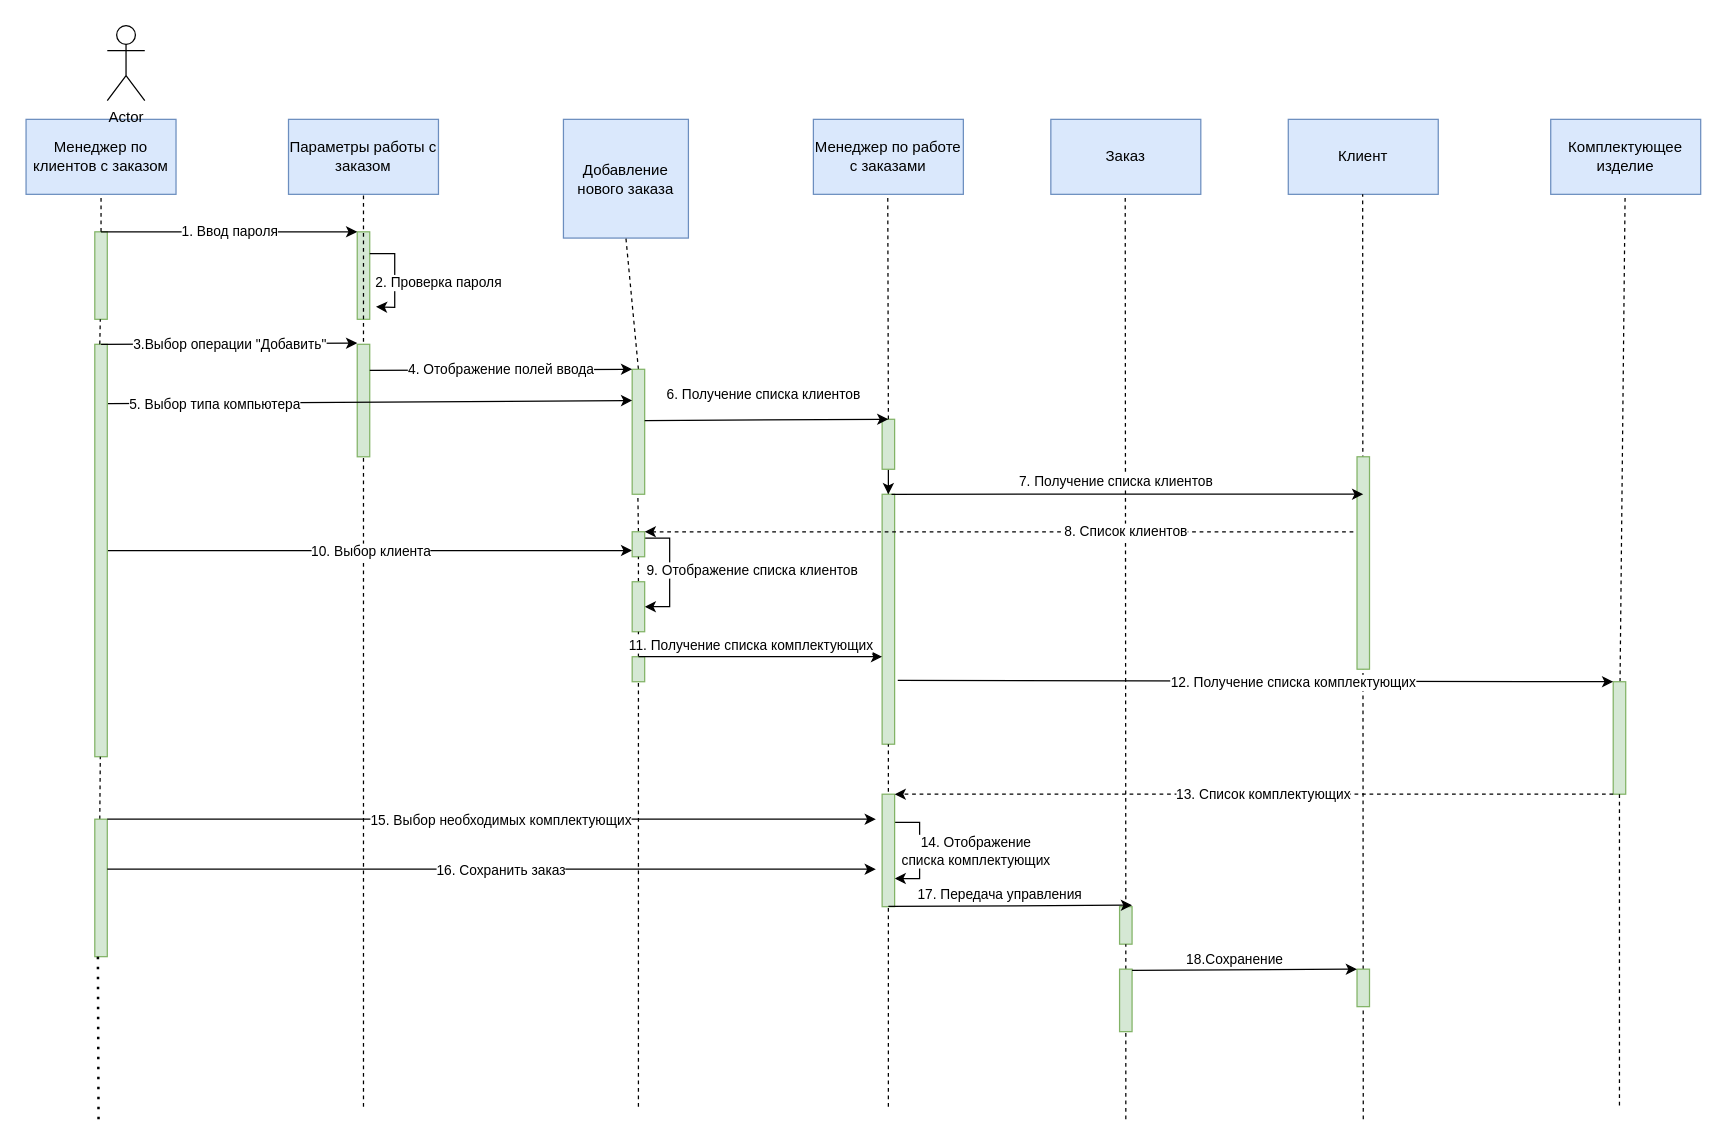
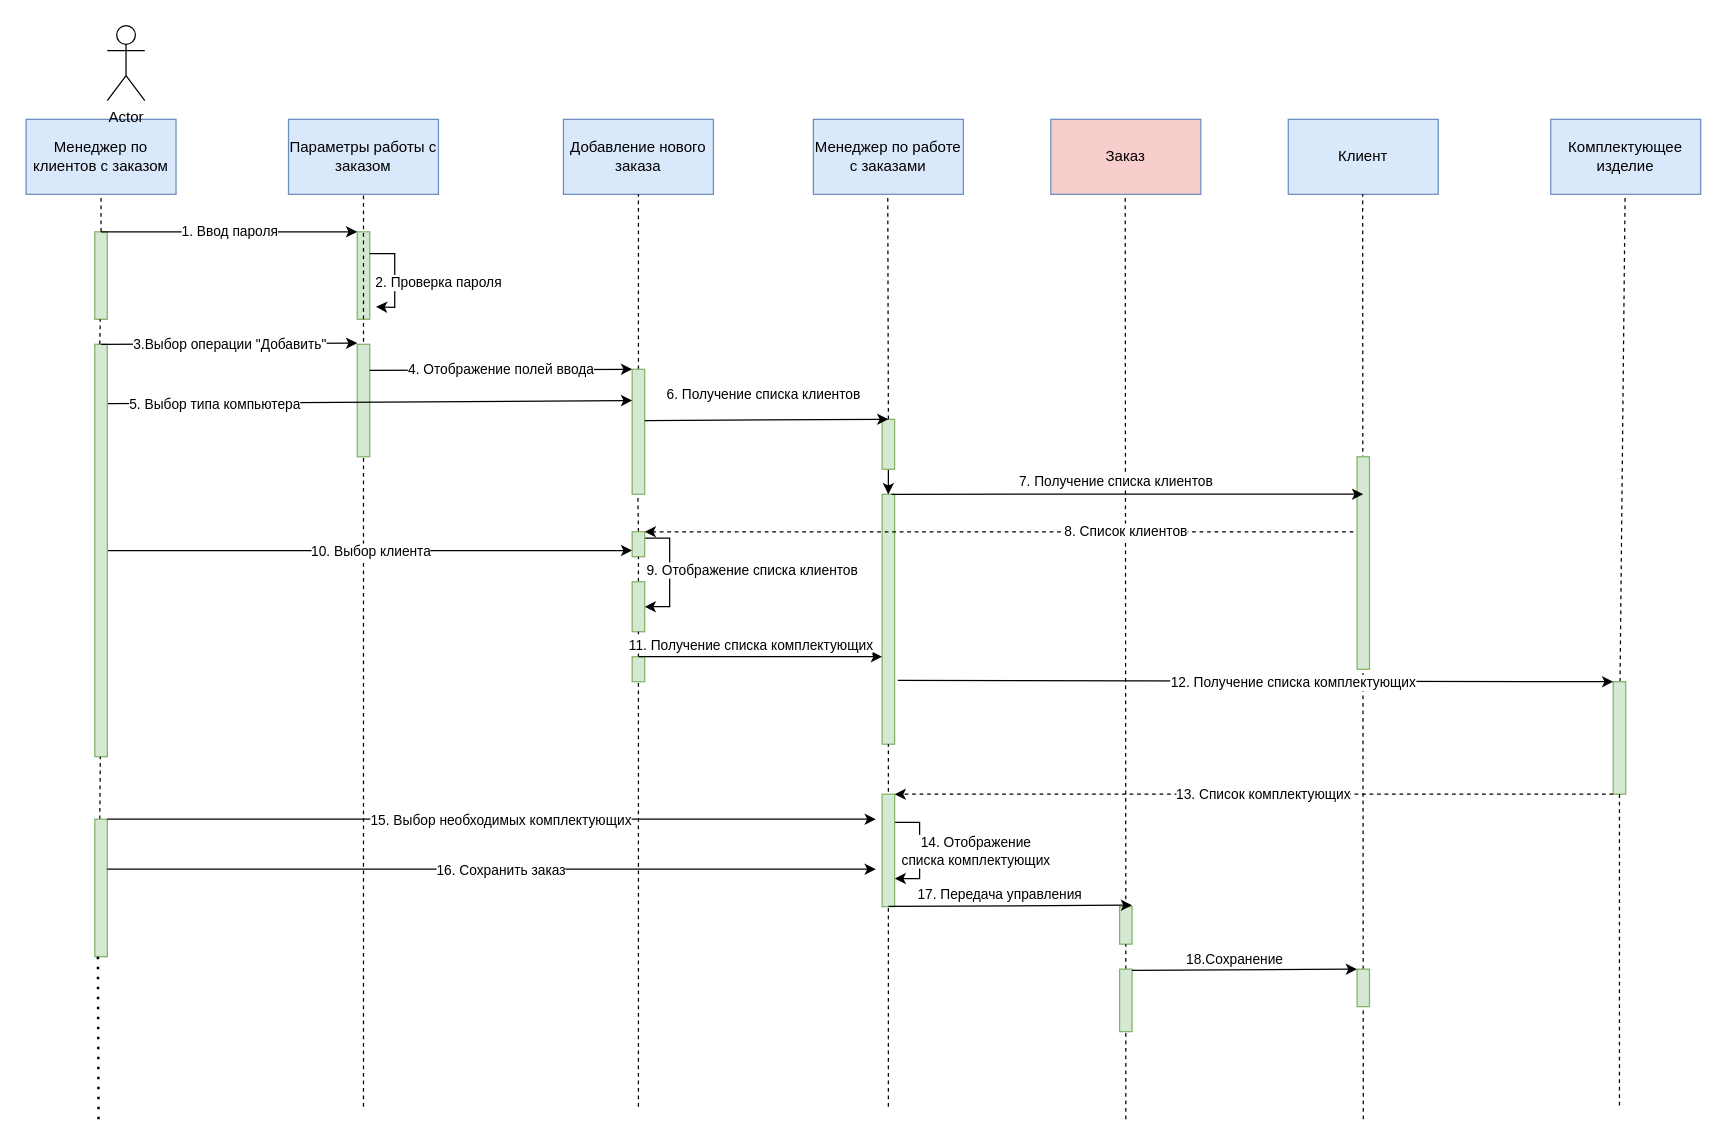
(1126, 157) -> (1126, 157)
(626, 179) -> (638, 157)
